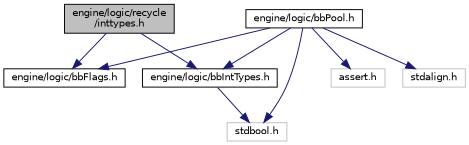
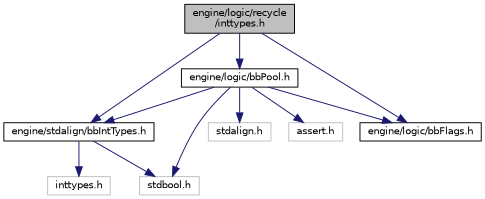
none -> (240, 46)
(210, 78) -> (79, 132)
none -> (79, 186)
